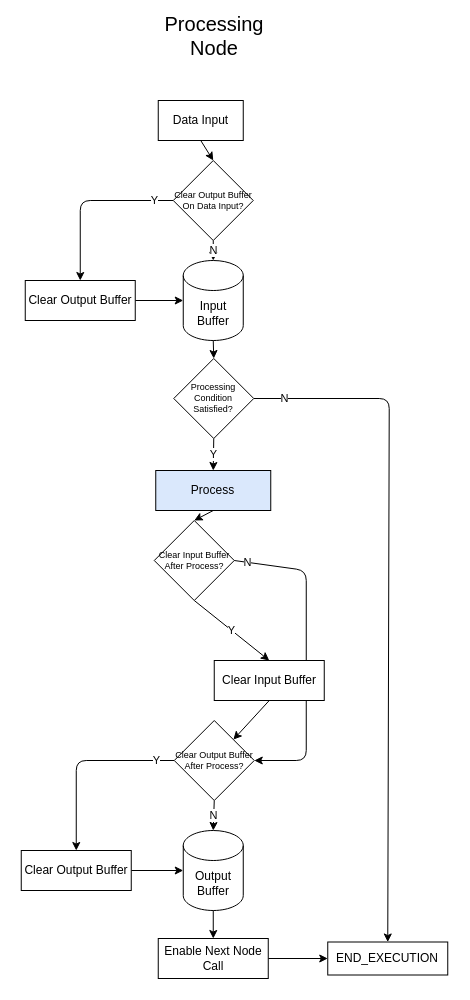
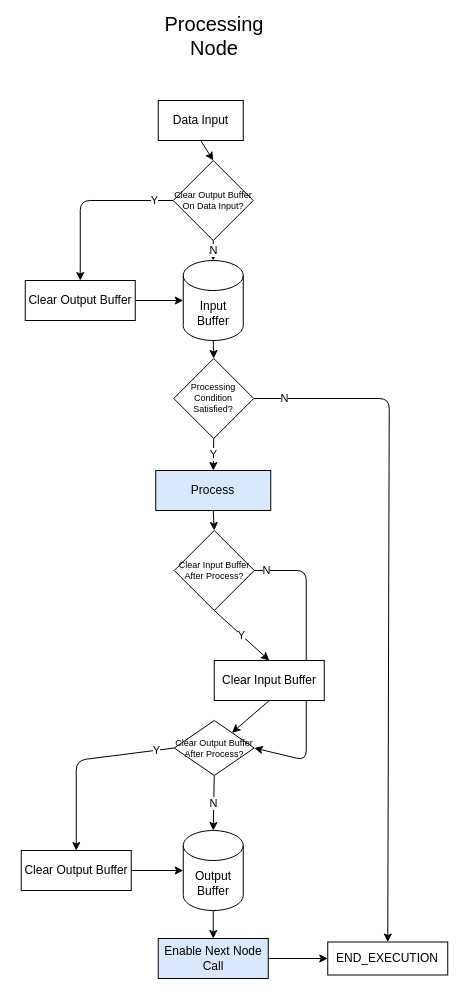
(194, 561) -> (214, 571)
(214, 761) -> (214, 748)
(213, 959) -> (213, 959)
